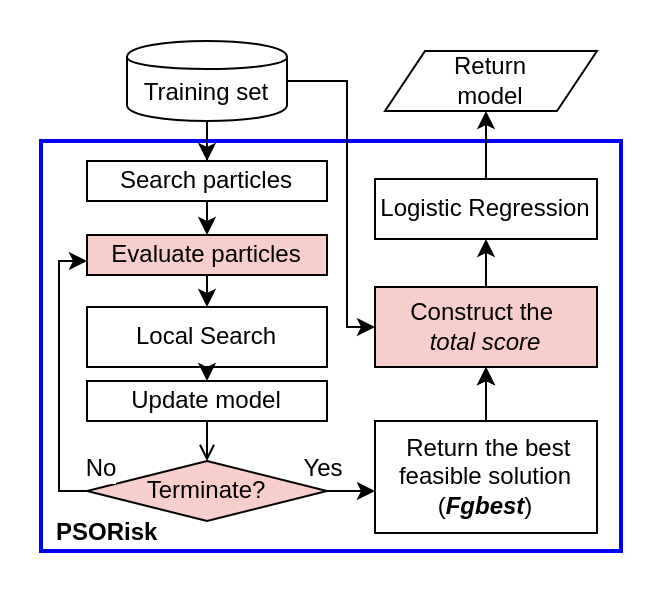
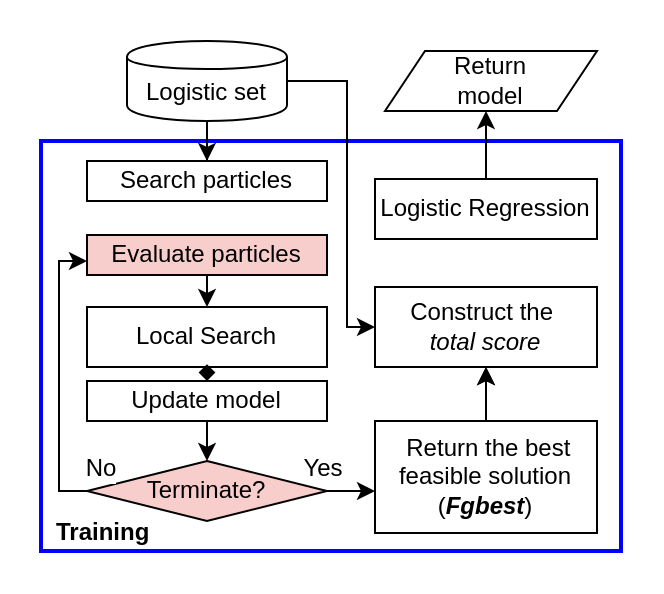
(207, 93) -> (207, 93)
(207, 211) -> none
(486, 270) -> none
(486, 327) -> (486, 327)
(207, 367) -> (207, 367)
(207, 449) -> (207, 446)
(101, 531) -> (105, 531)
